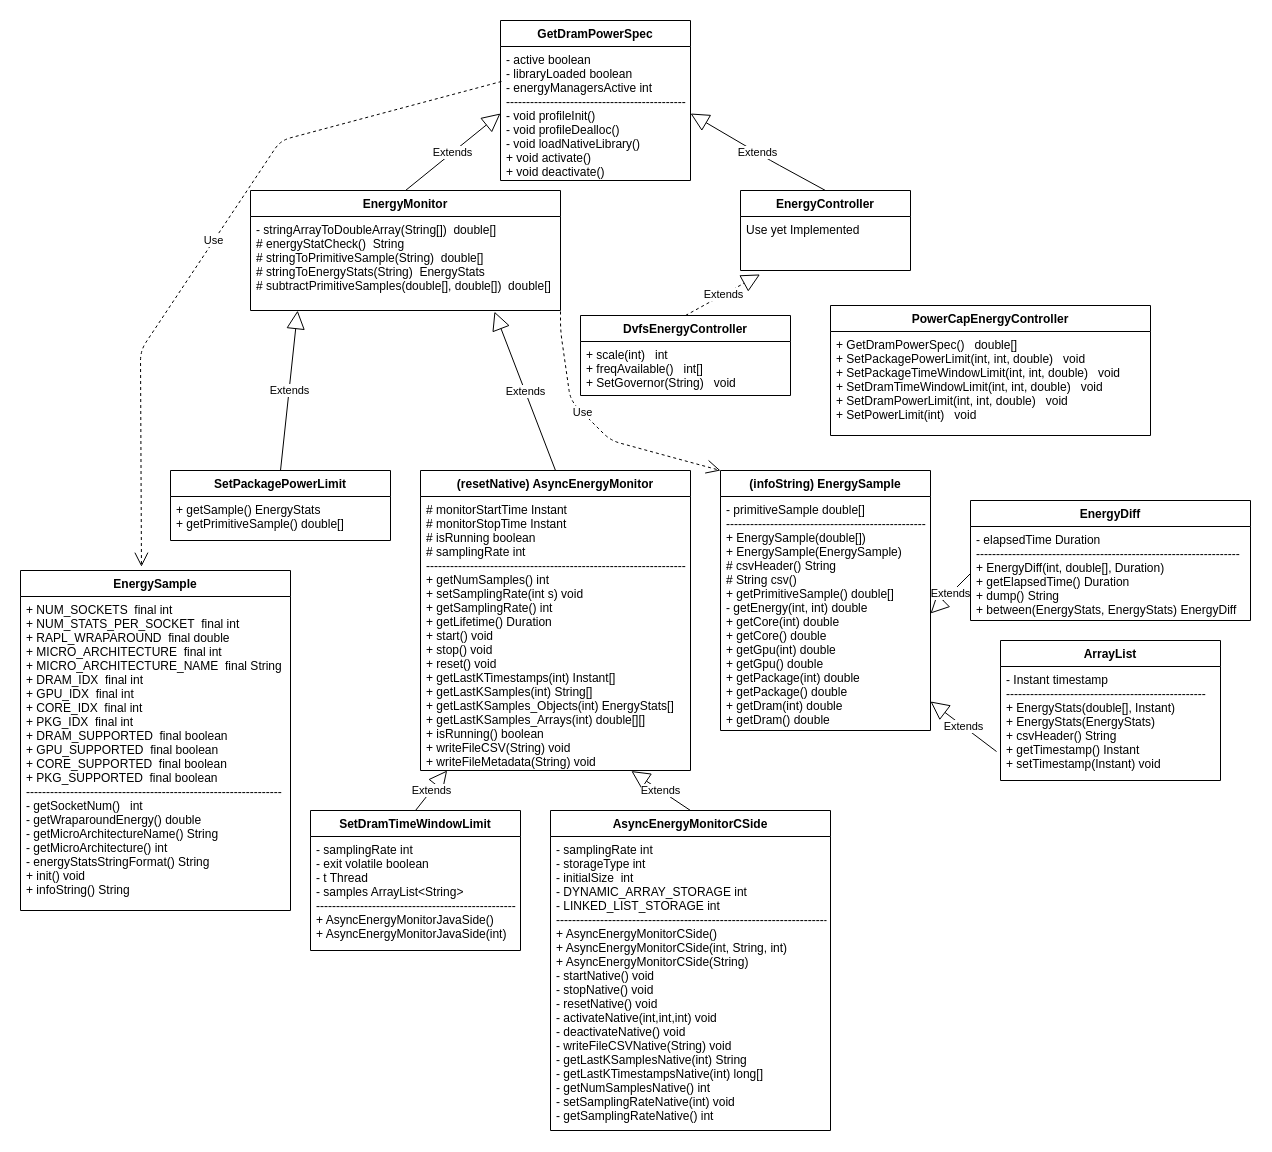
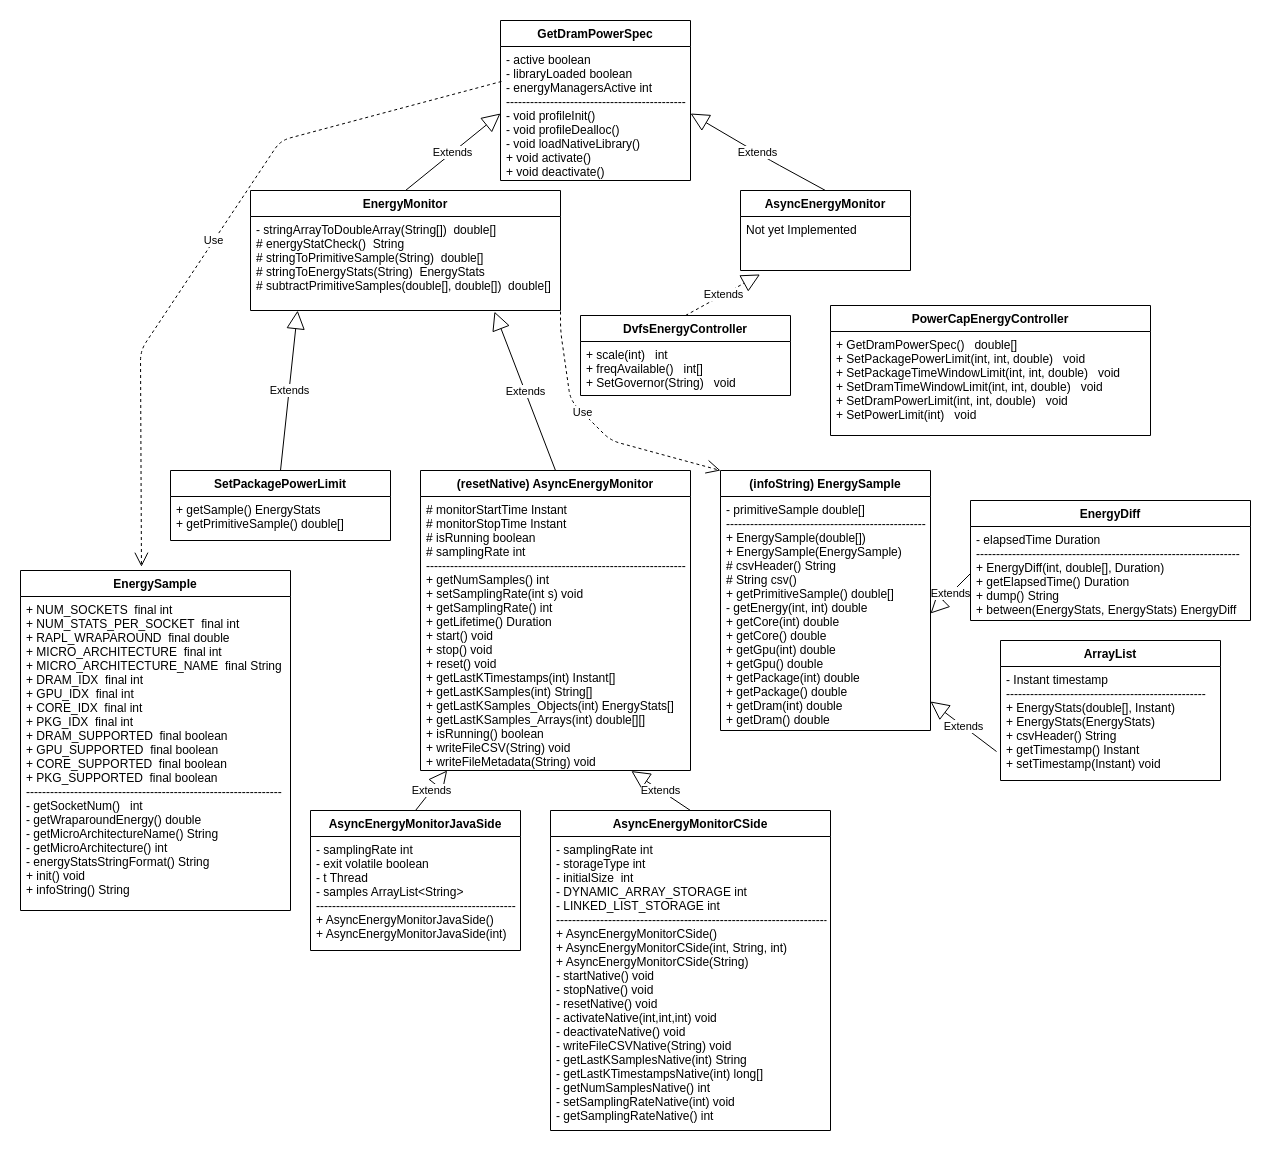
(825, 204) -> (825, 204)
(805, 230) -> (805, 230)
(415, 824) -> (415, 824)
